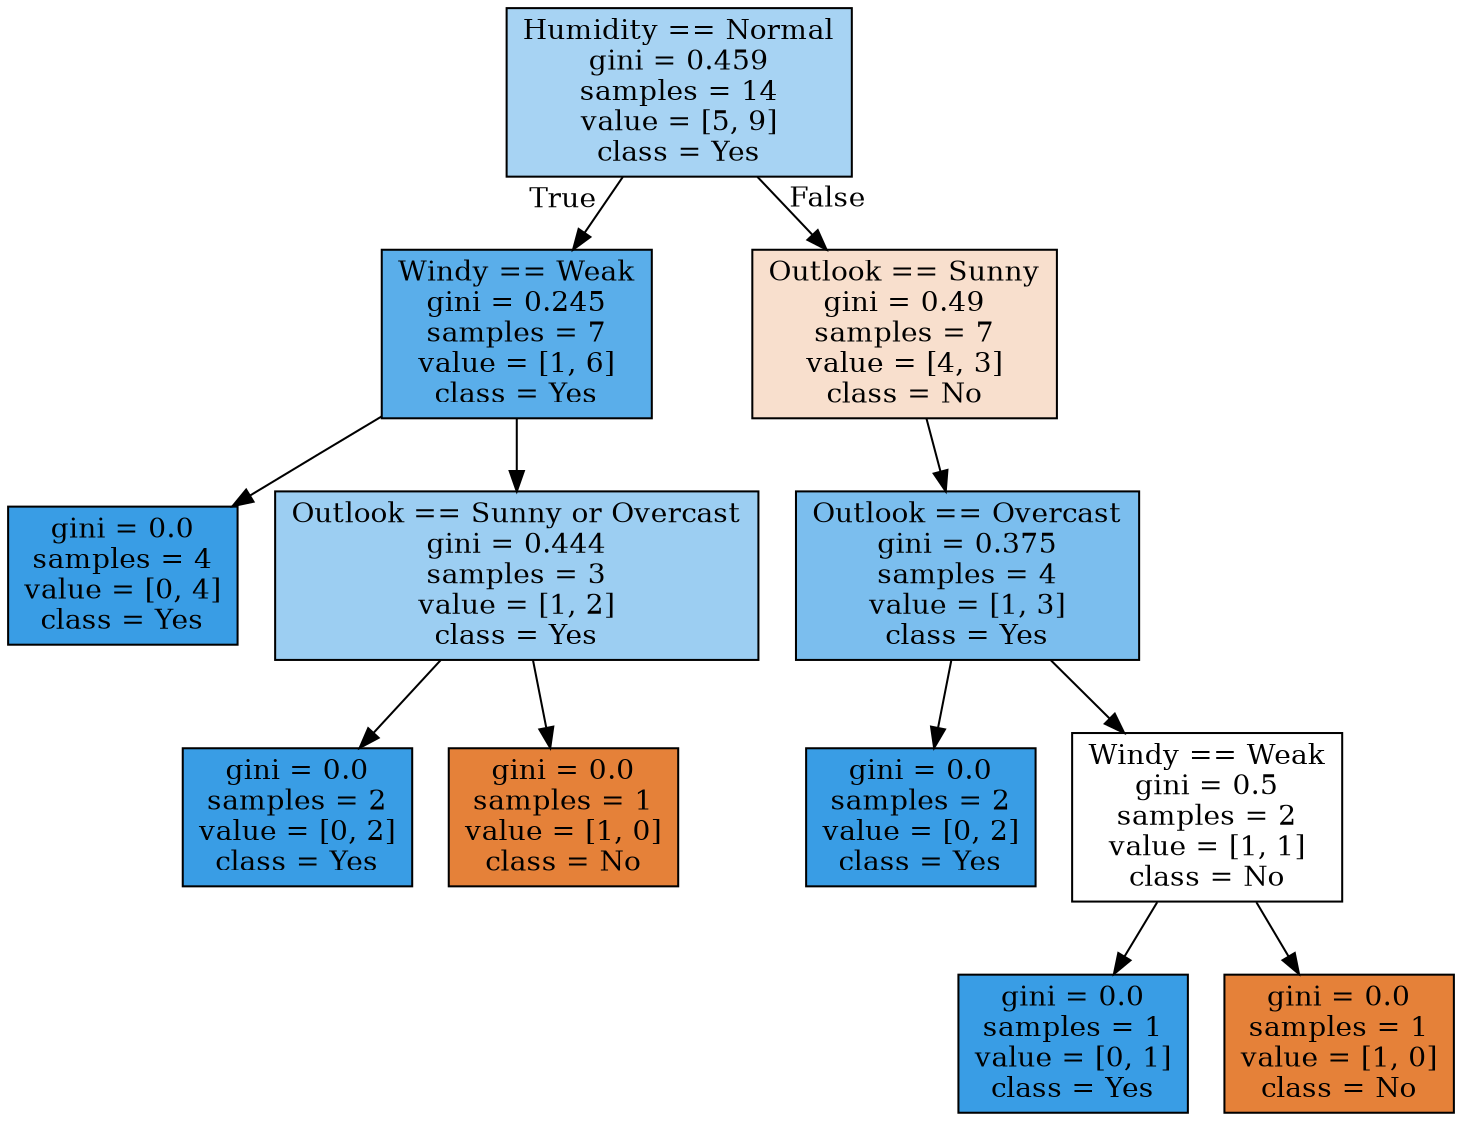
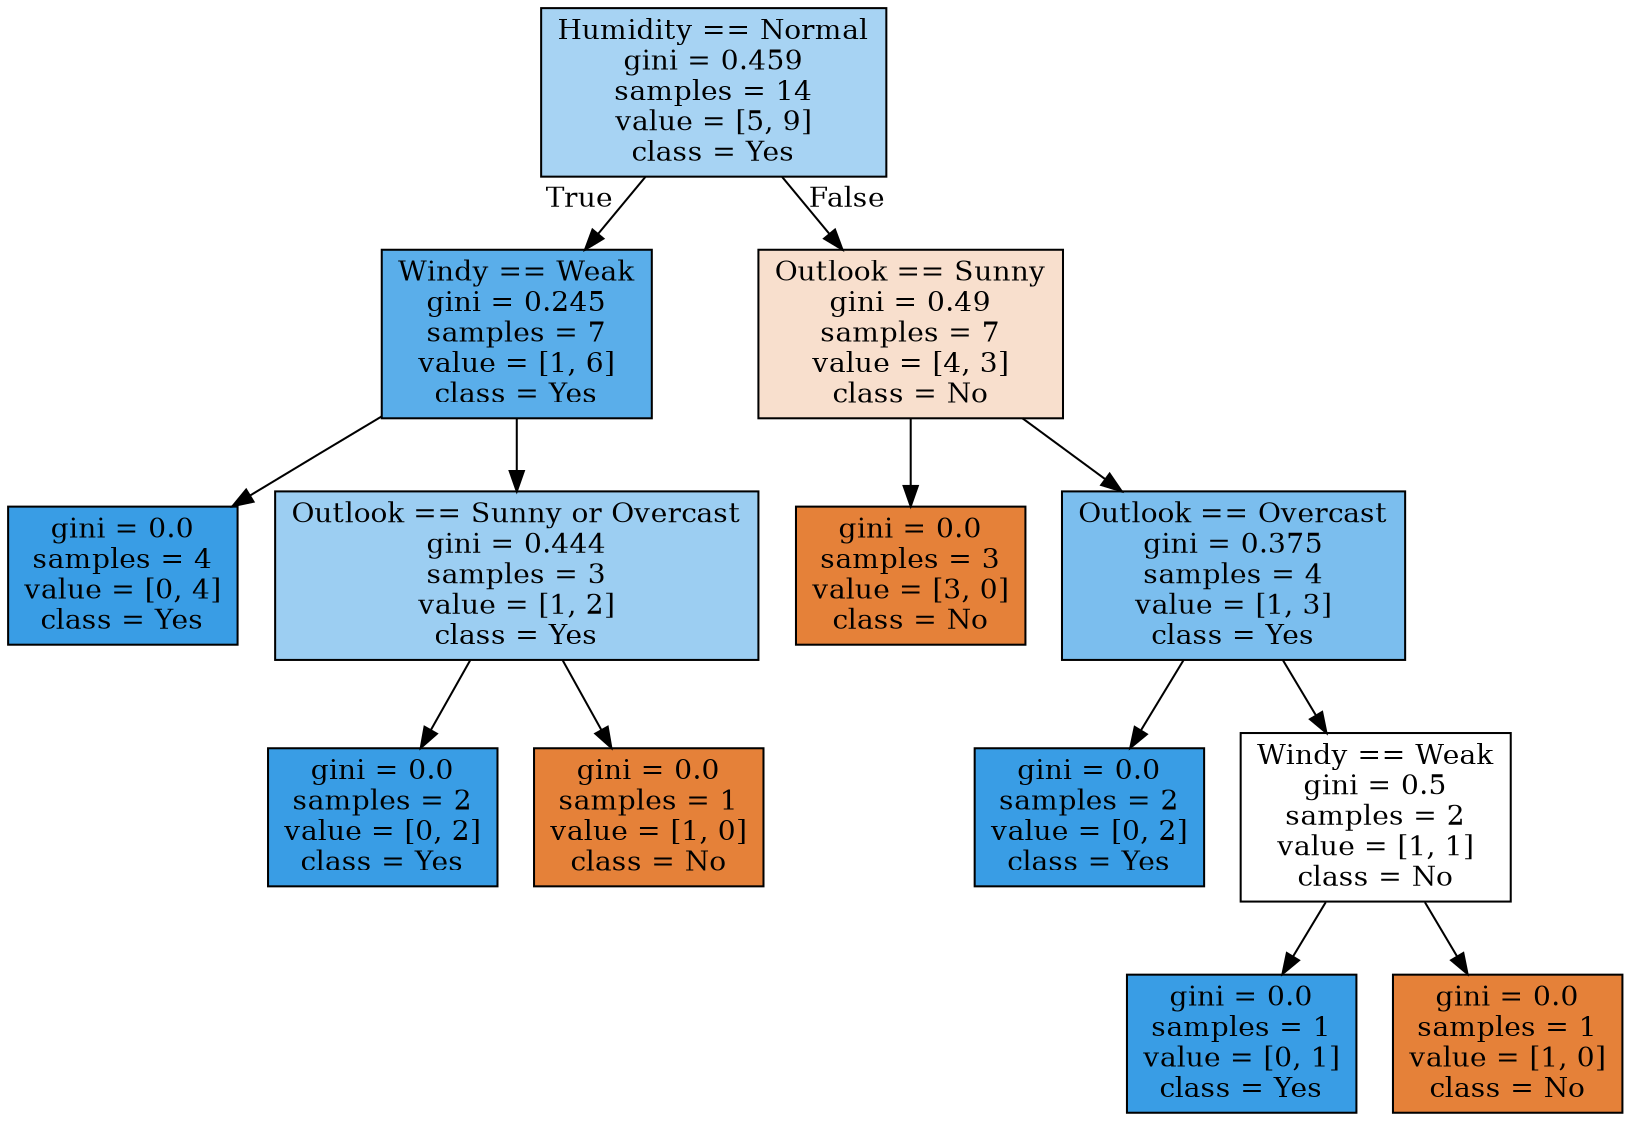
none -> (911, 576)
